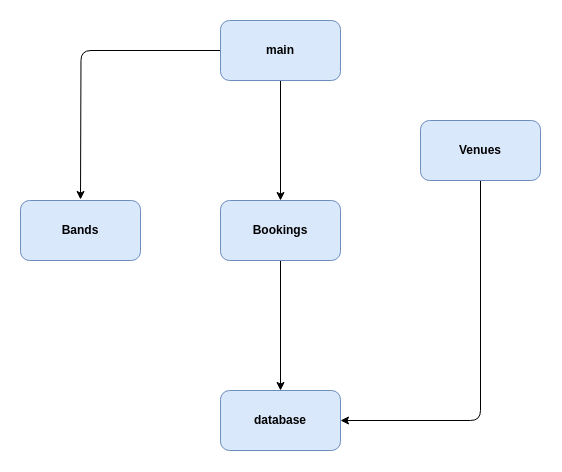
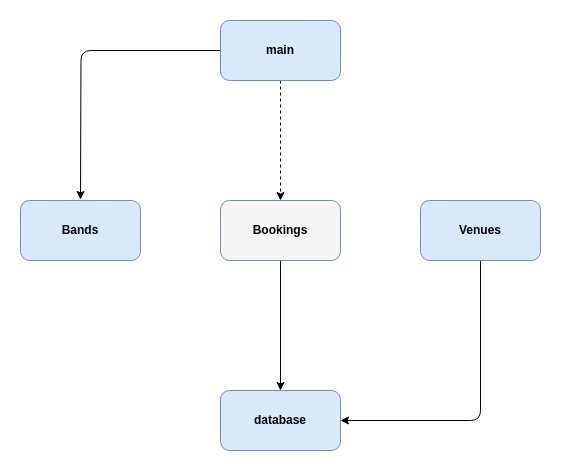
(281, 138) -> (281, 138)
(481, 151) -> (481, 231)
(281, 231) -> (281, 231)
